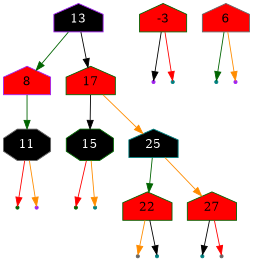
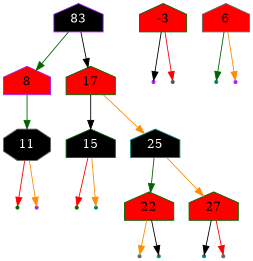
(78, 19) -> (78, 19)
(90, 145) -> (91, 145)
